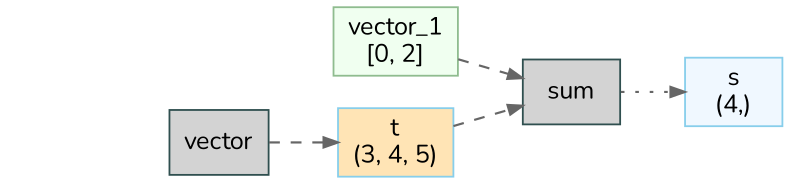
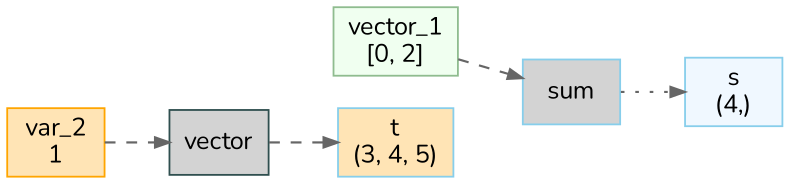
(571, 92) -> (571, 92)
(481, 118) -> none
none -> (56, 142)
